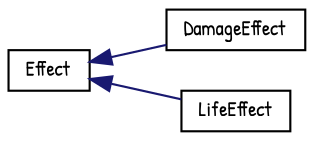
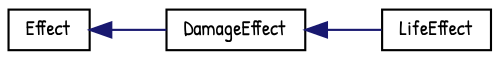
(146, 92) -> (354, 30)
